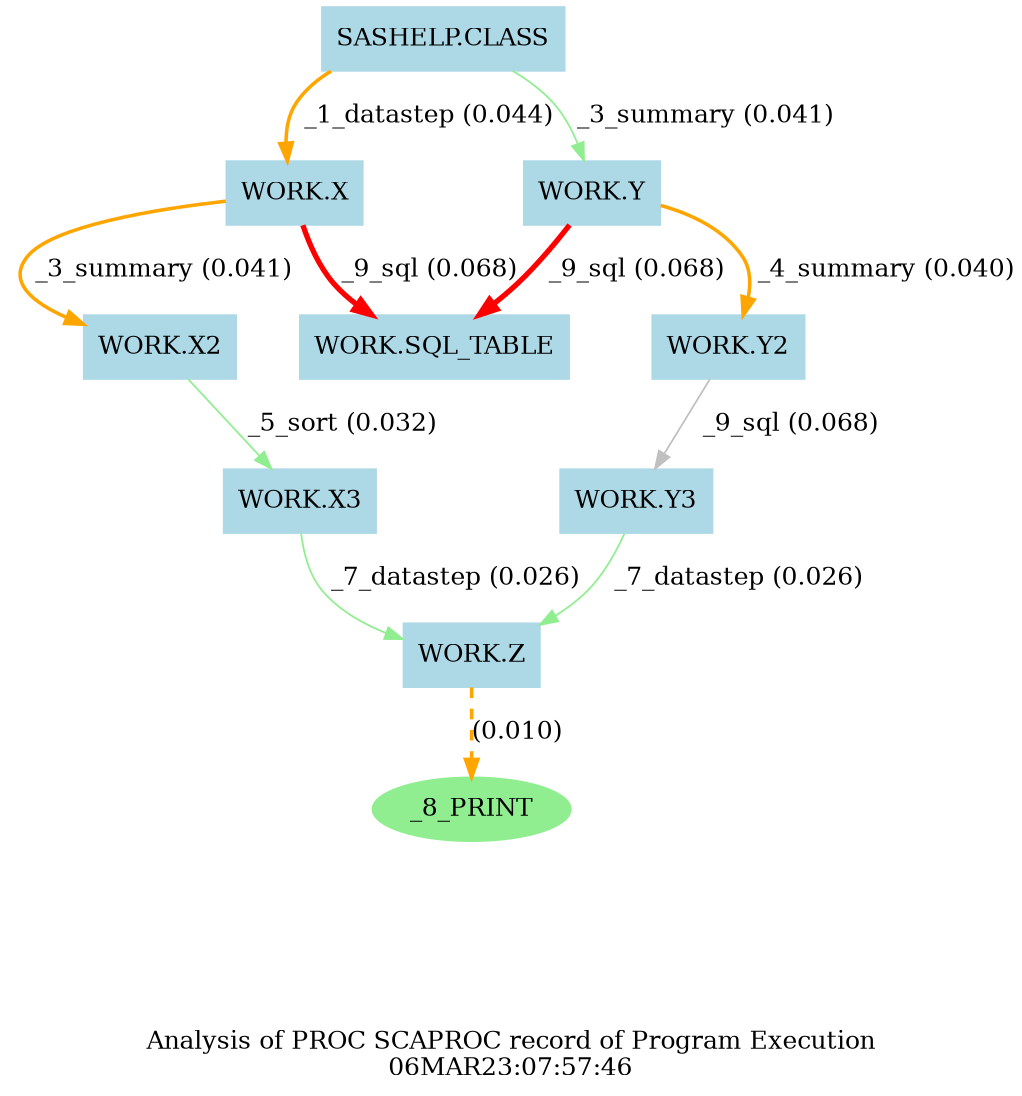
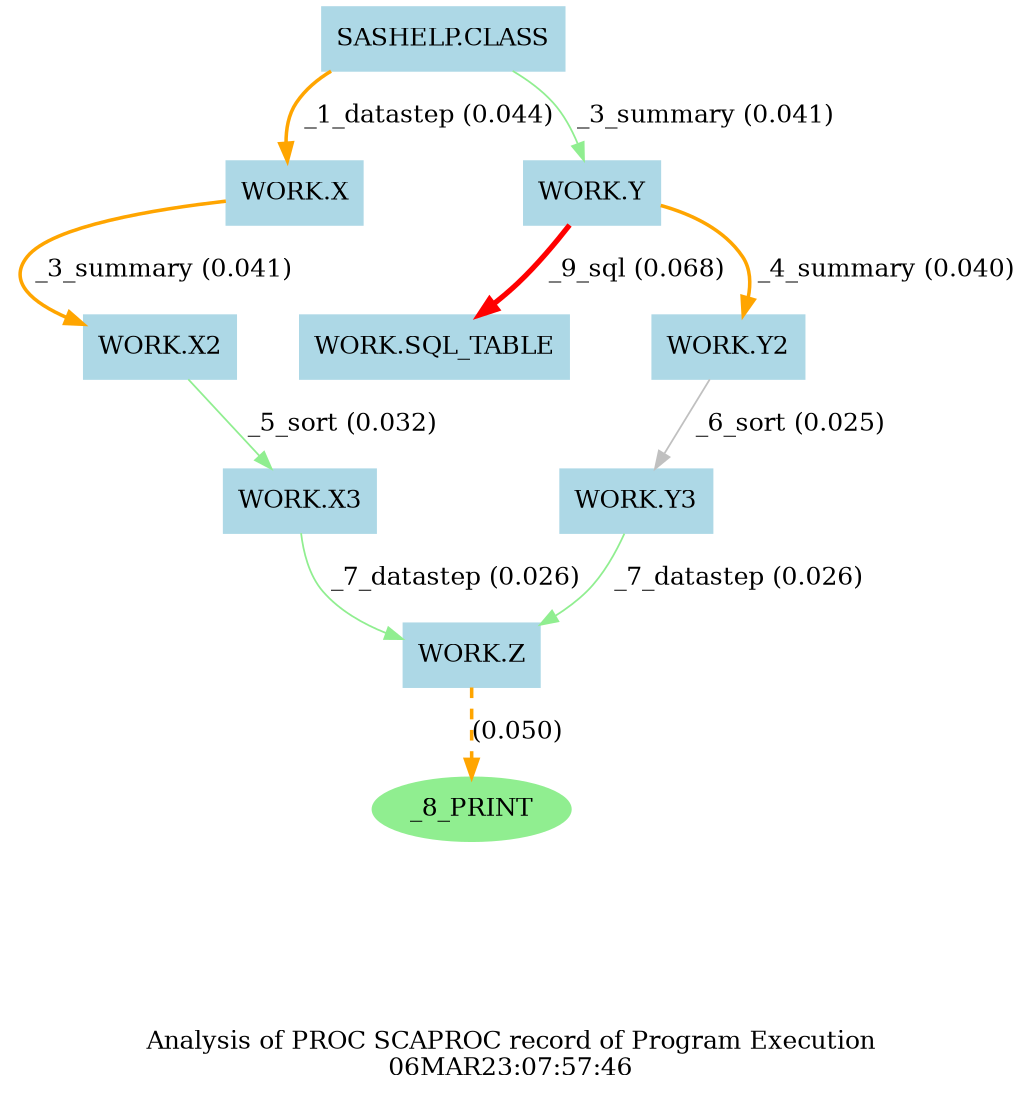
(323, 270) -> none
(787, 424) -> (787, 424)
(518, 732) -> (518, 732)
